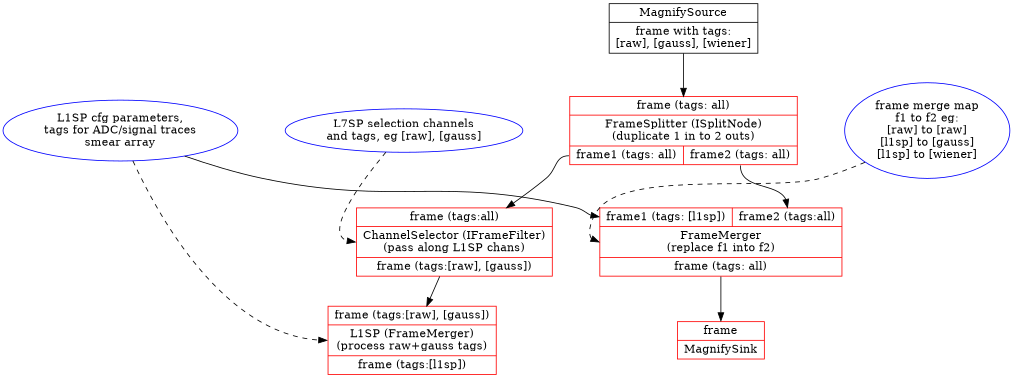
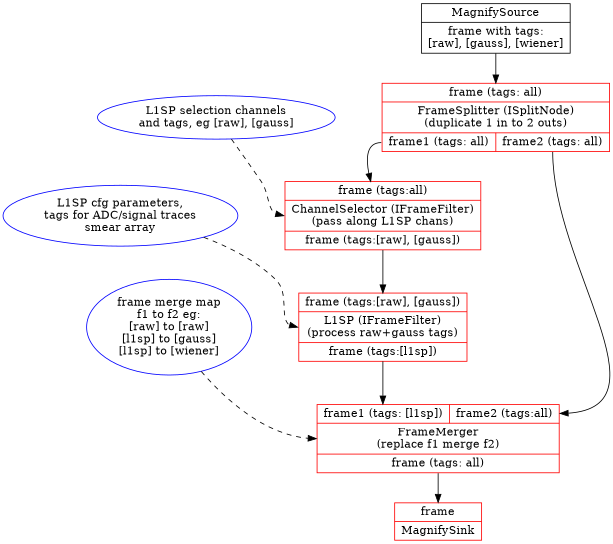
(404, 131) -> (216, 117)
(387, 192) -> (383, 379)
(721, 248) -> (438, 444)
(412, 334) -> (383, 321)
